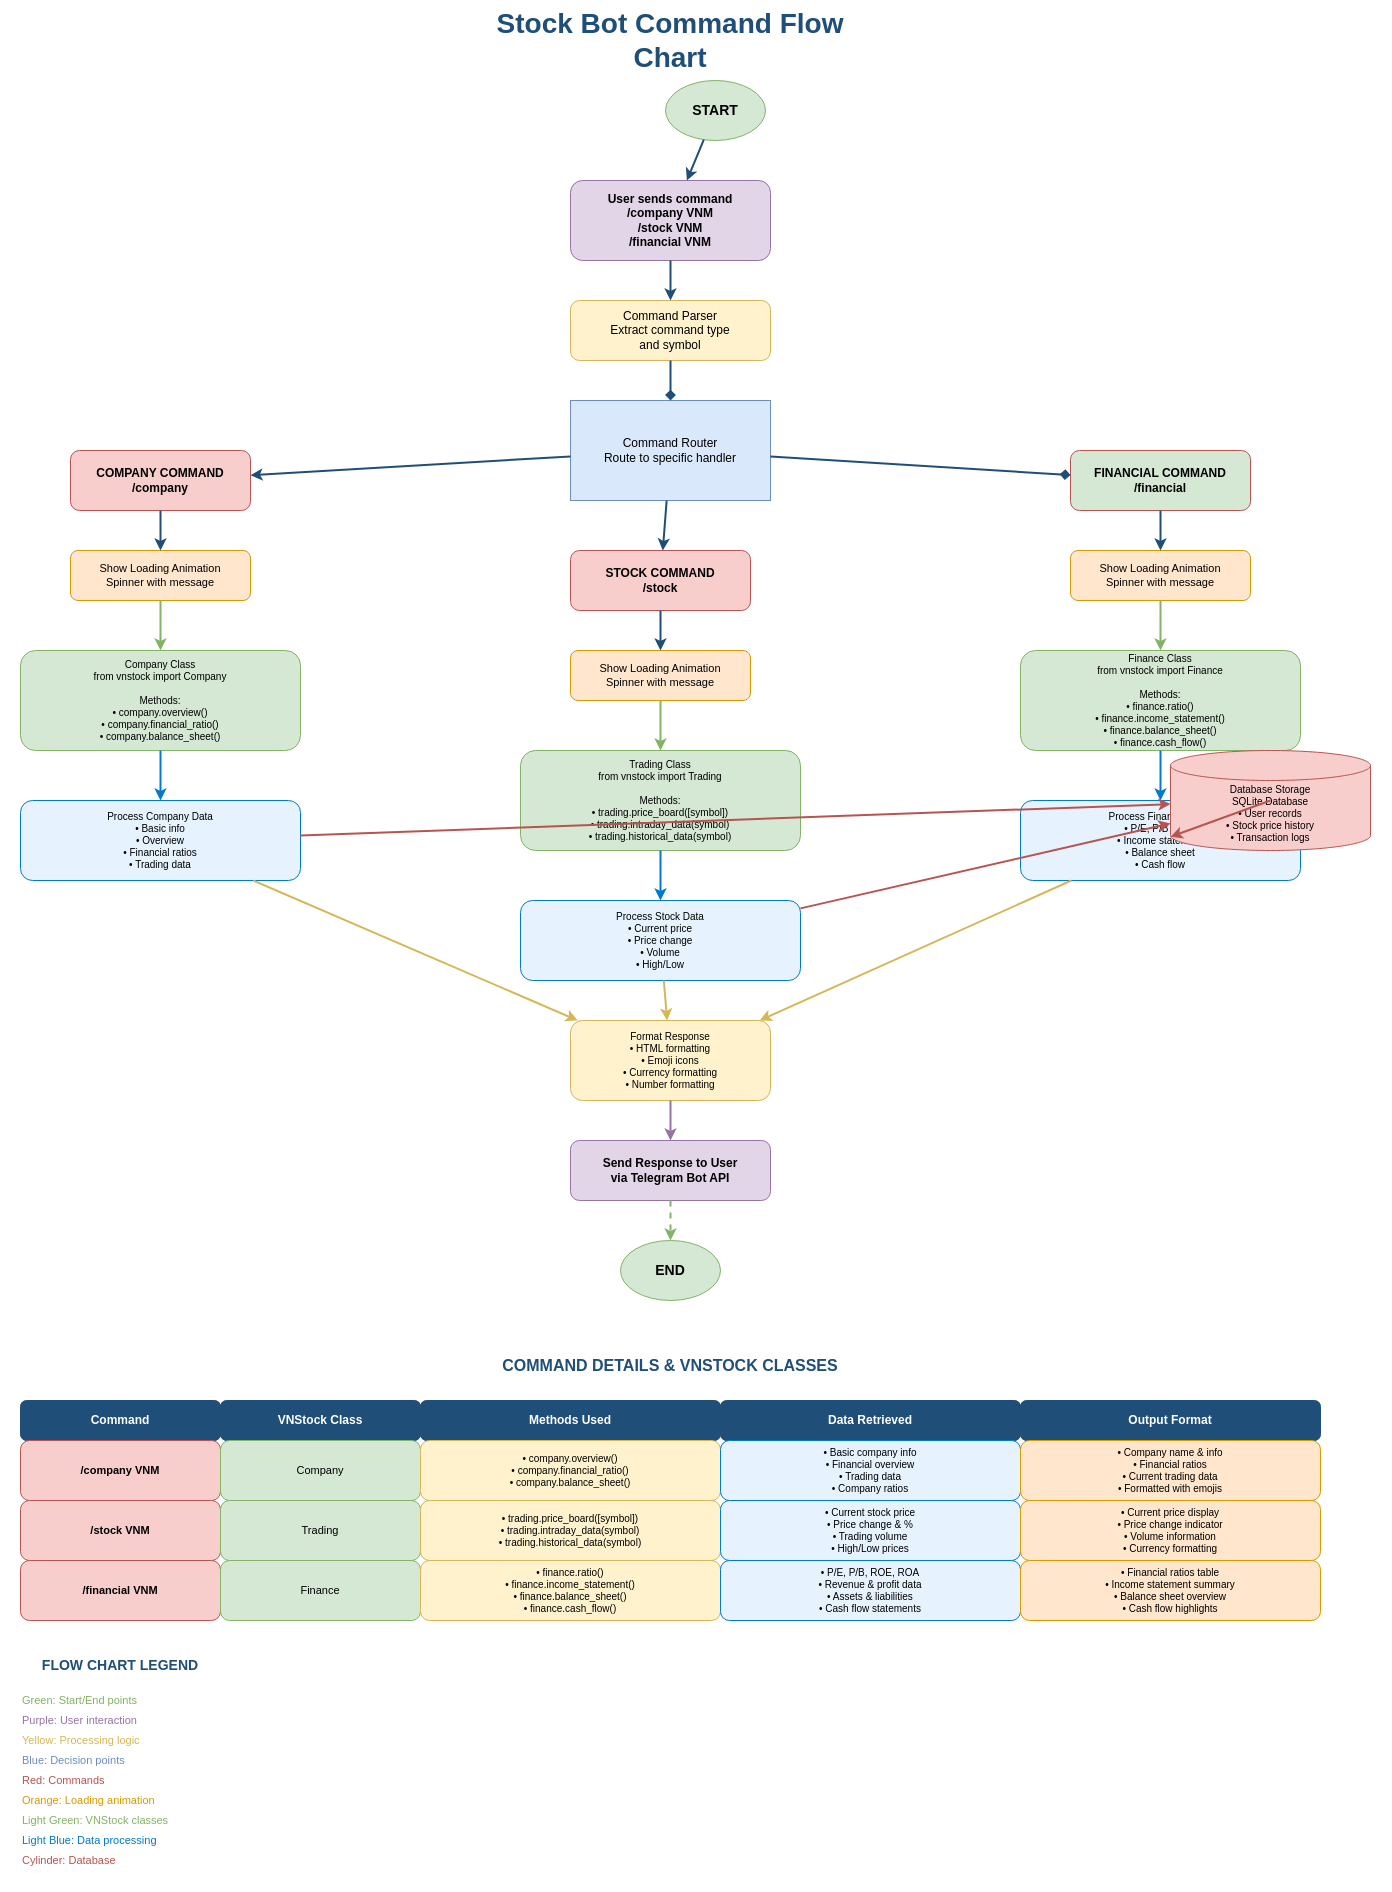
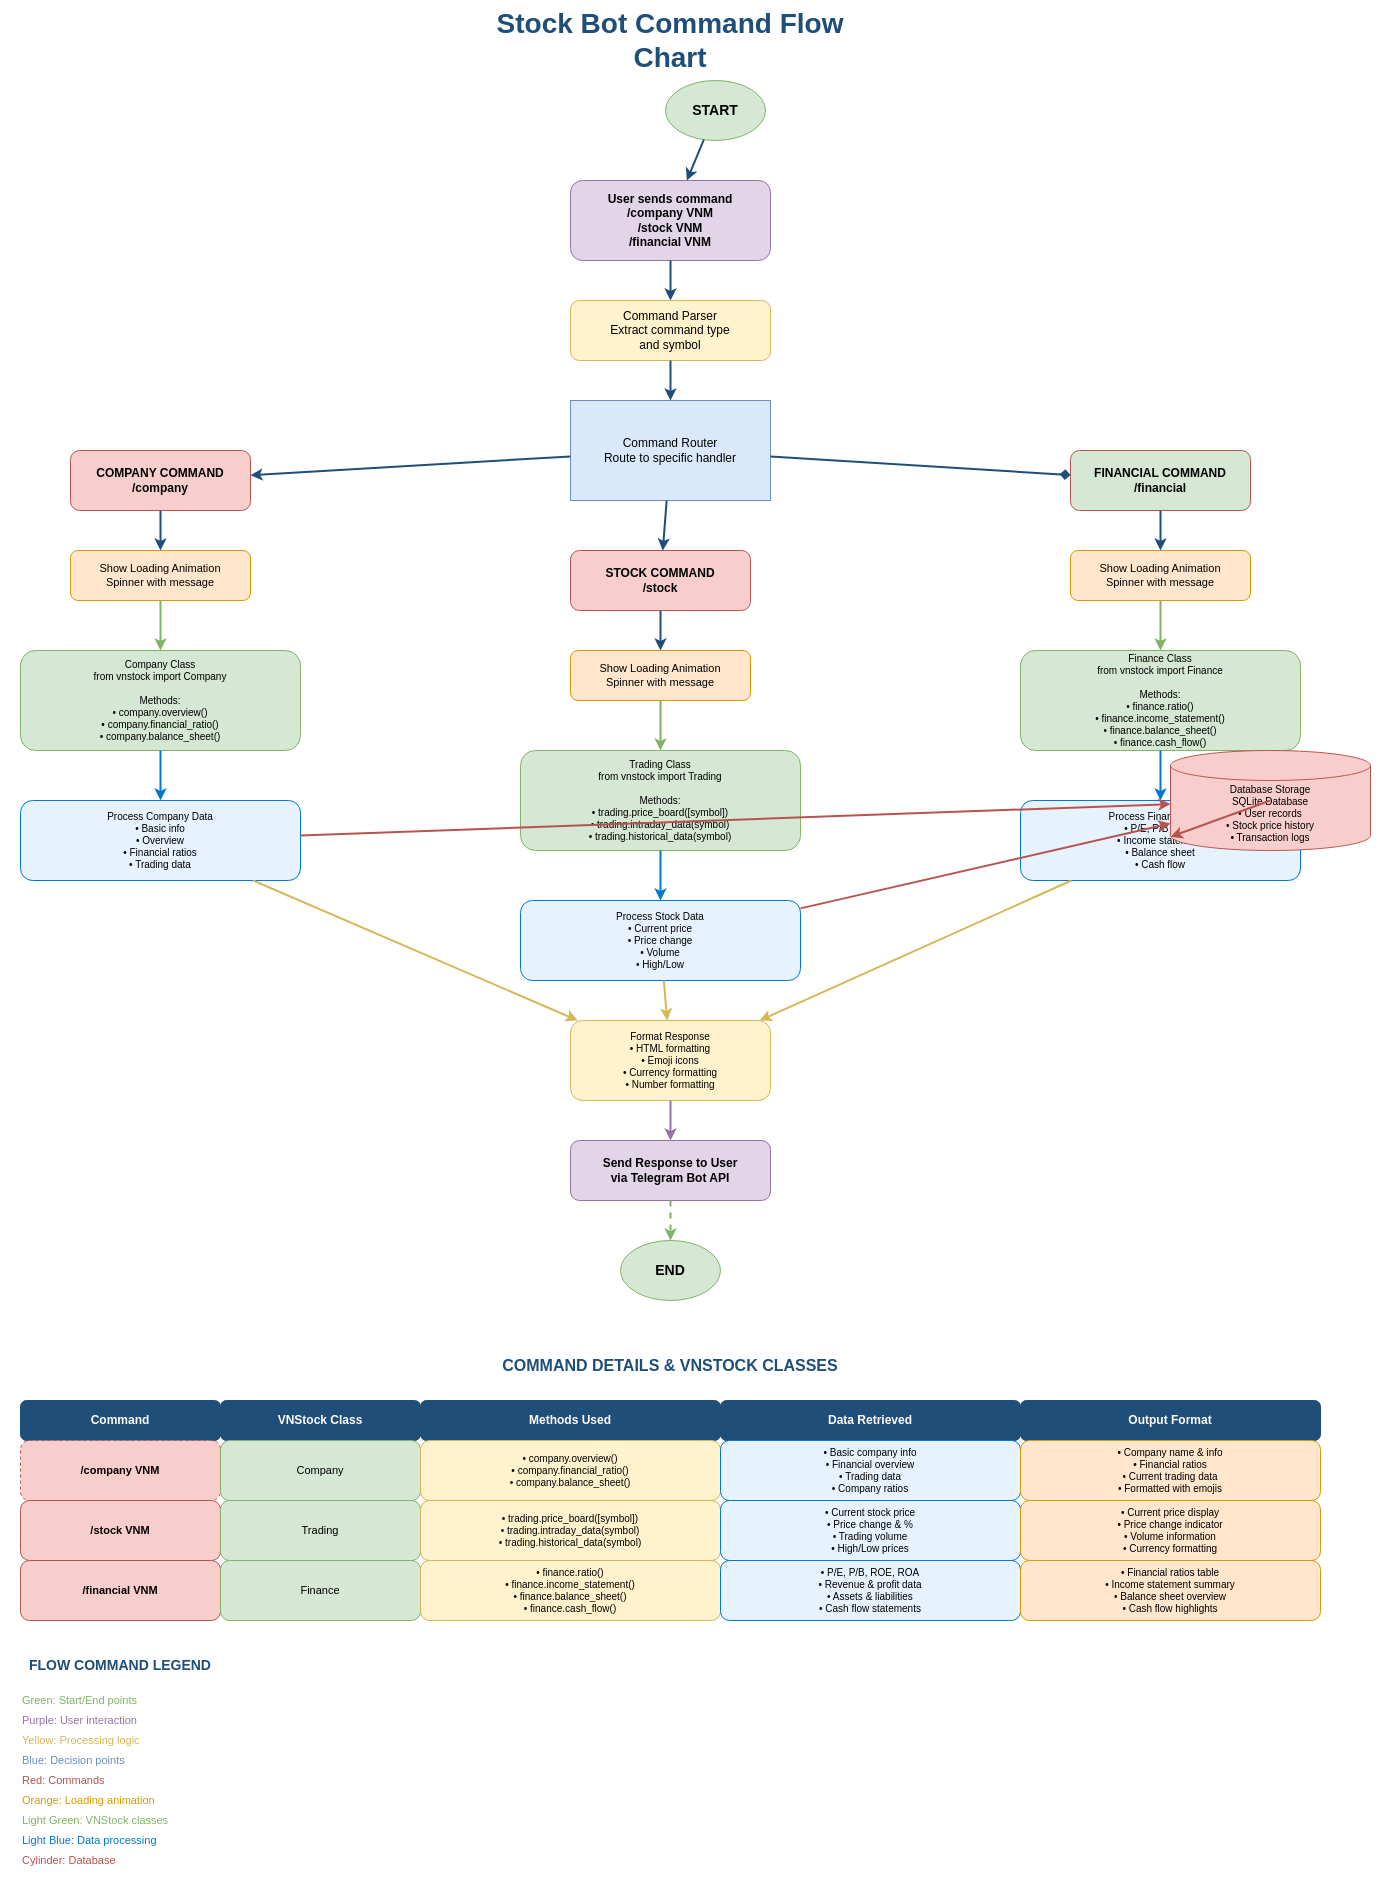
(671, 389) -> (671, 390)
(121, 1471) -> (121, 1471)
(121, 1666) -> (121, 1666)
